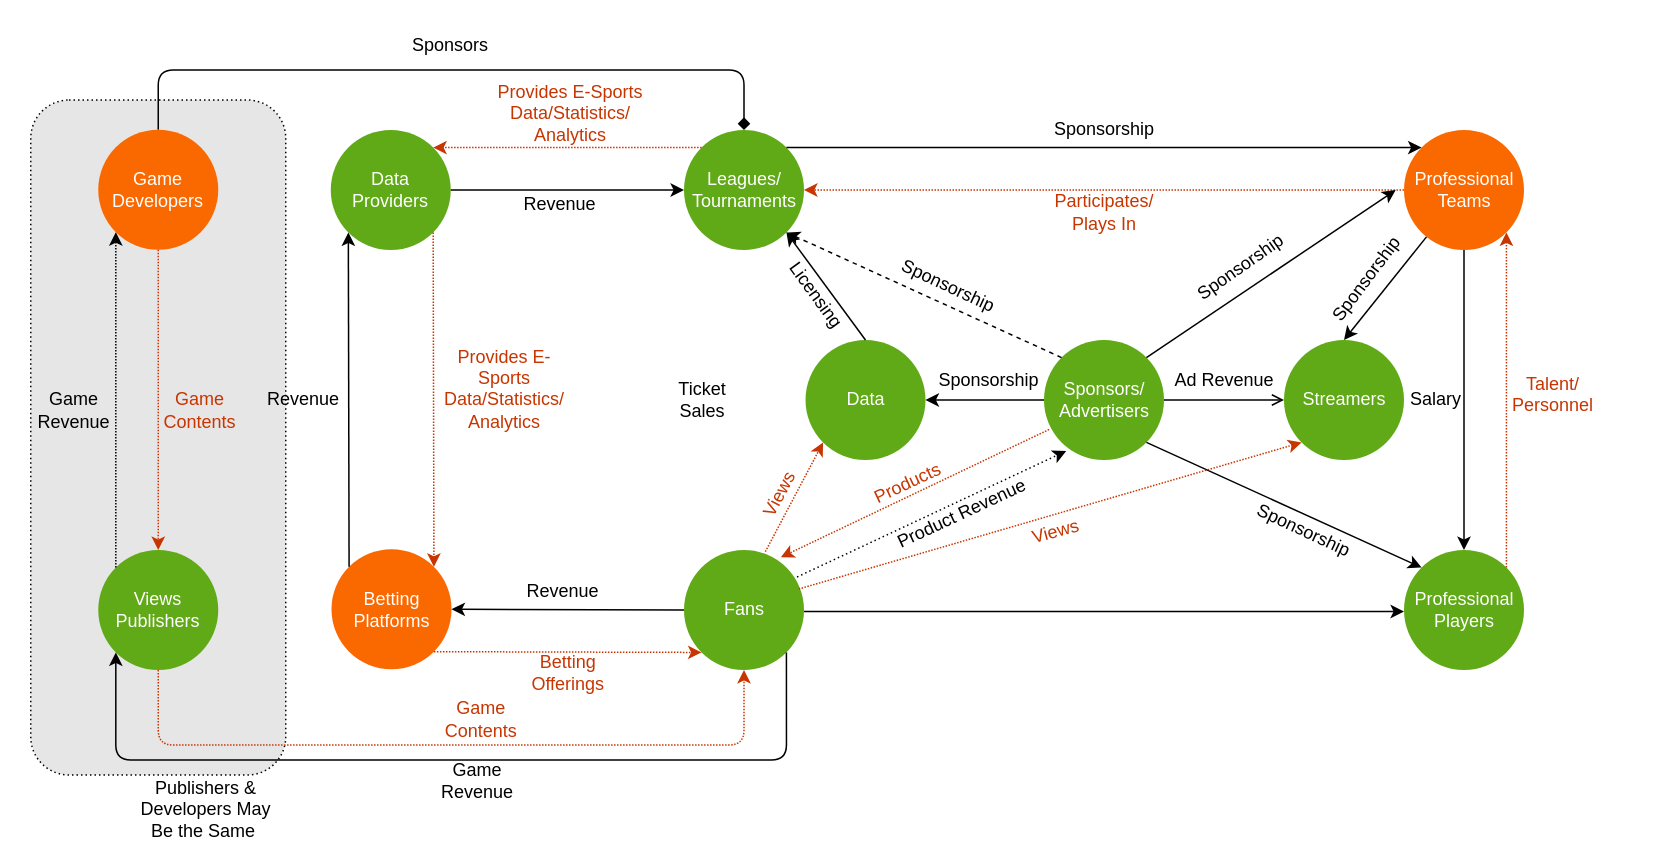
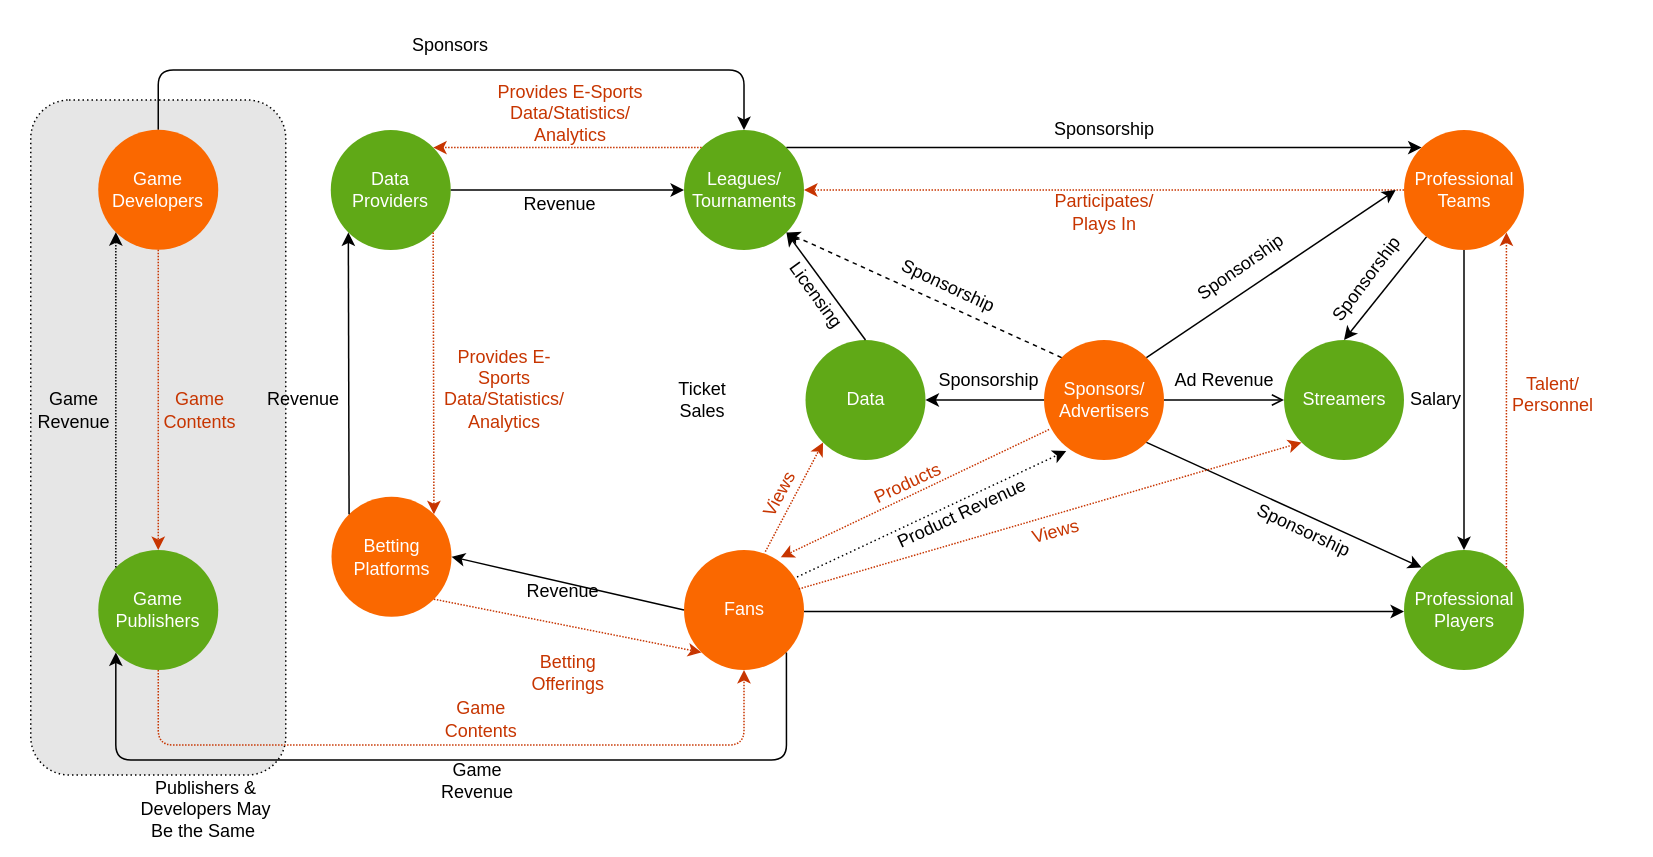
(744, 117) -> (744, 118)
(1104, 400) -> (1104, 400)
(392, 609) -> (392, 557)
(158, 610) -> (158, 610)
(744, 610) -> (744, 610)
